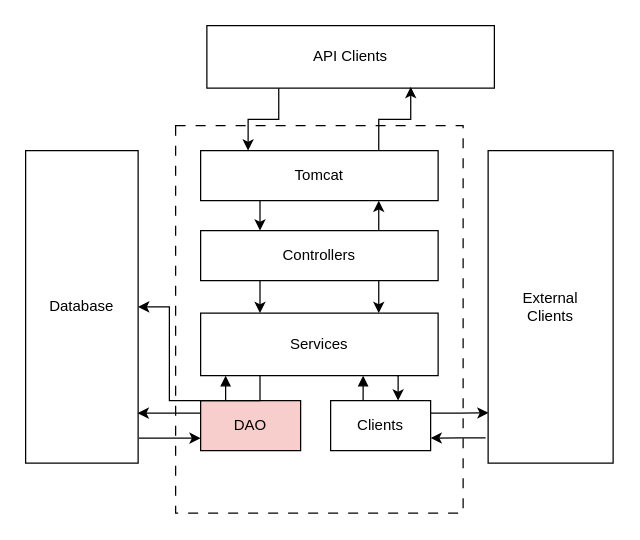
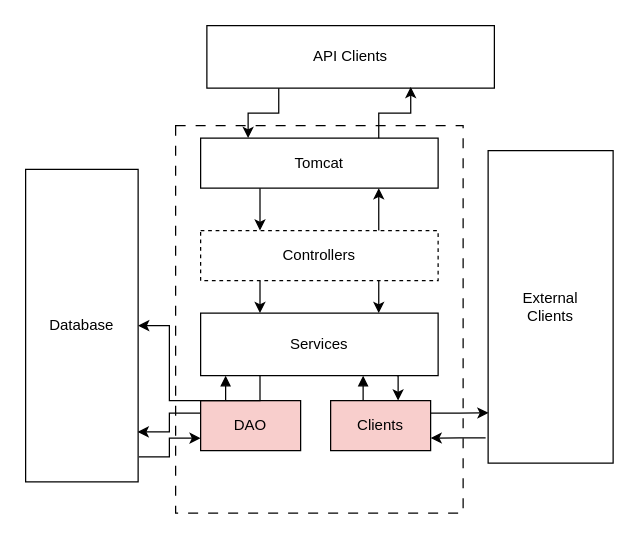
(319, 176) -> (319, 163)
(319, 256) -> (319, 256)
(82, 307) -> (82, 326)
(381, 426) -> (381, 426)
